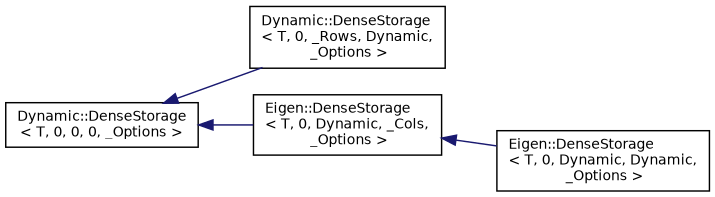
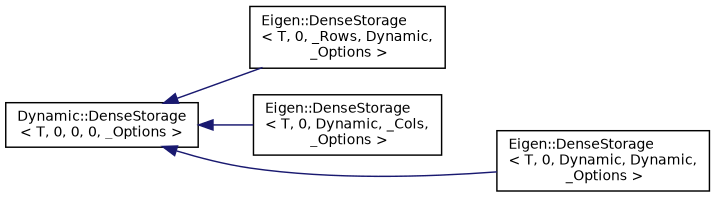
(348, 37) -> (348, 37)
(476, 143) -> (336, 175)
